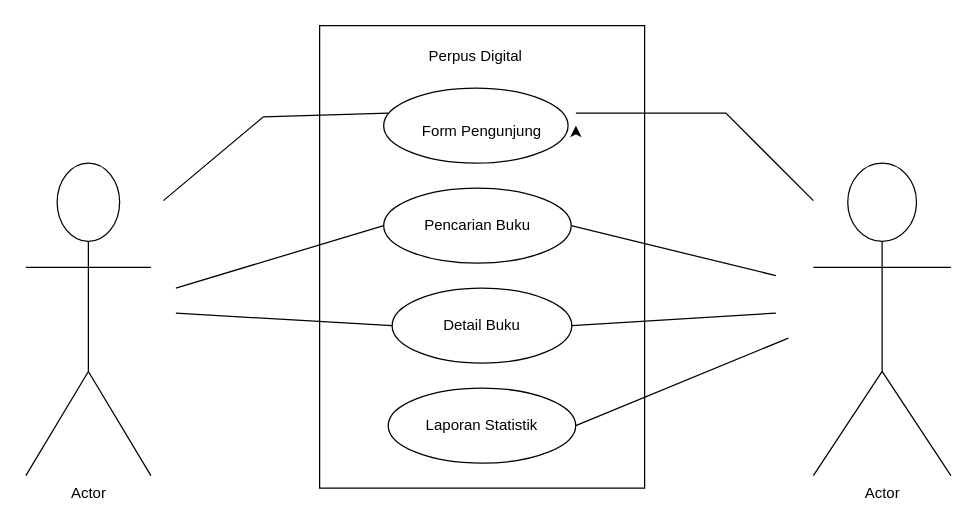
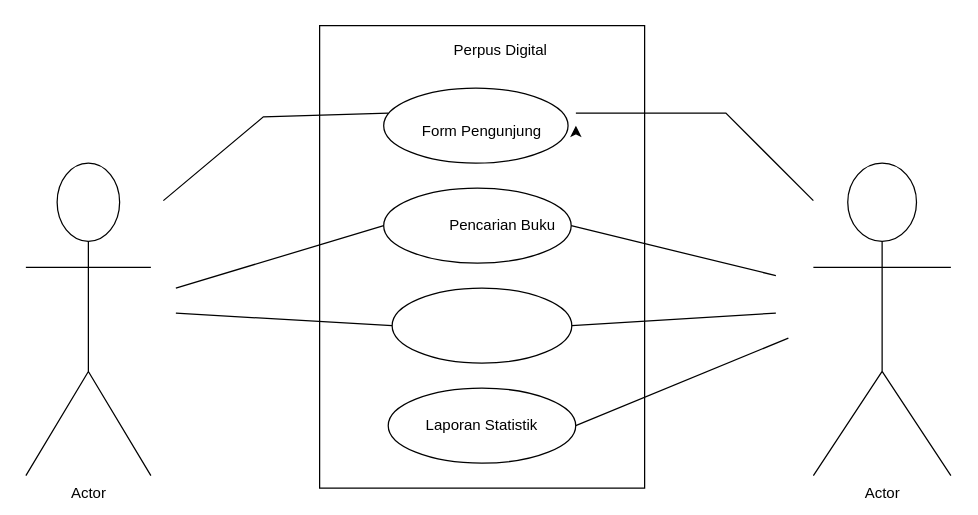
(476, 57) -> (501, 51)
(477, 226) -> (502, 226)
(482, 326) -> none
